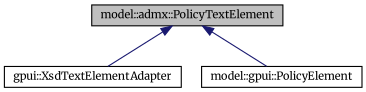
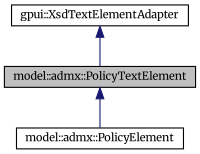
(135, 49) -> (100, 52)
(282, 77) -> (100, 138)
